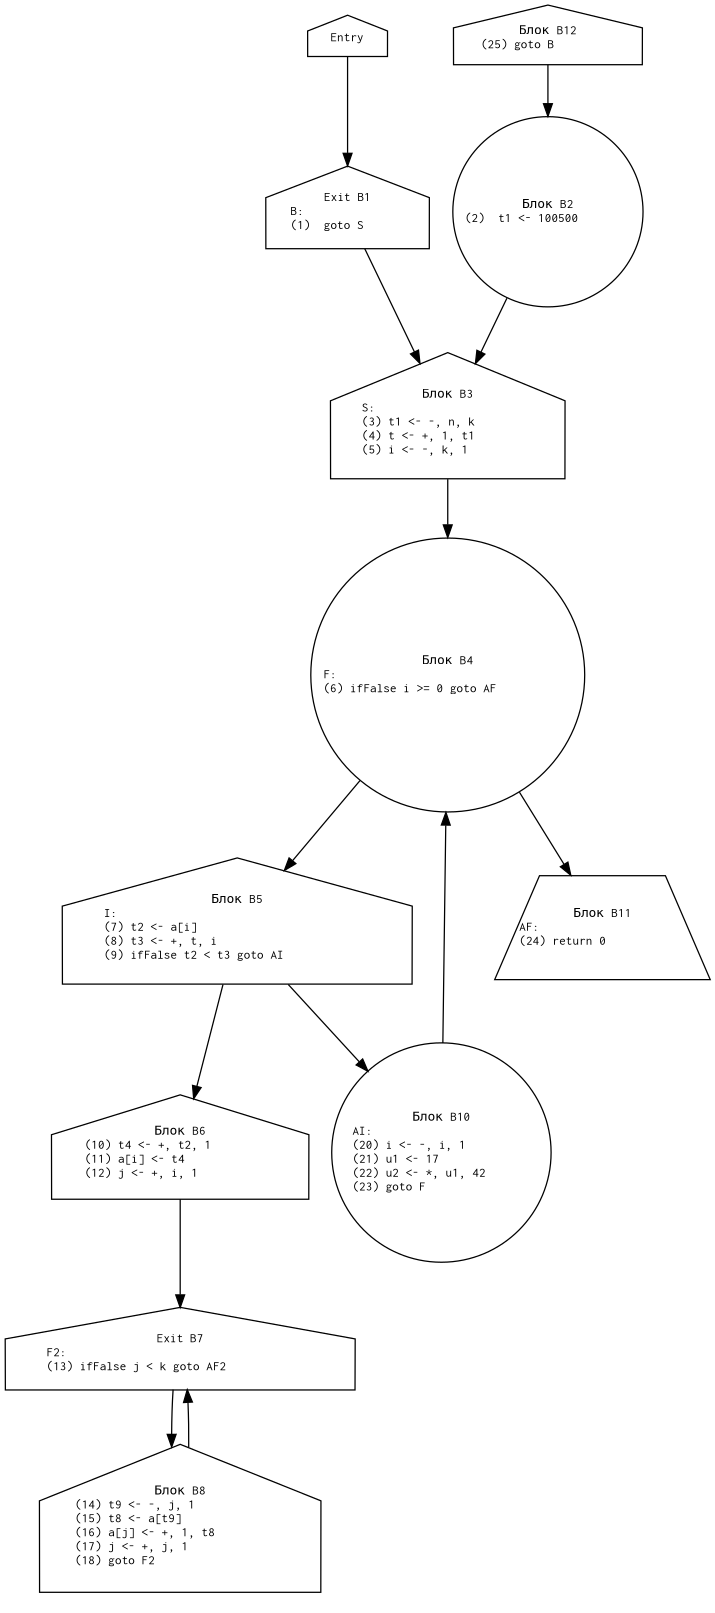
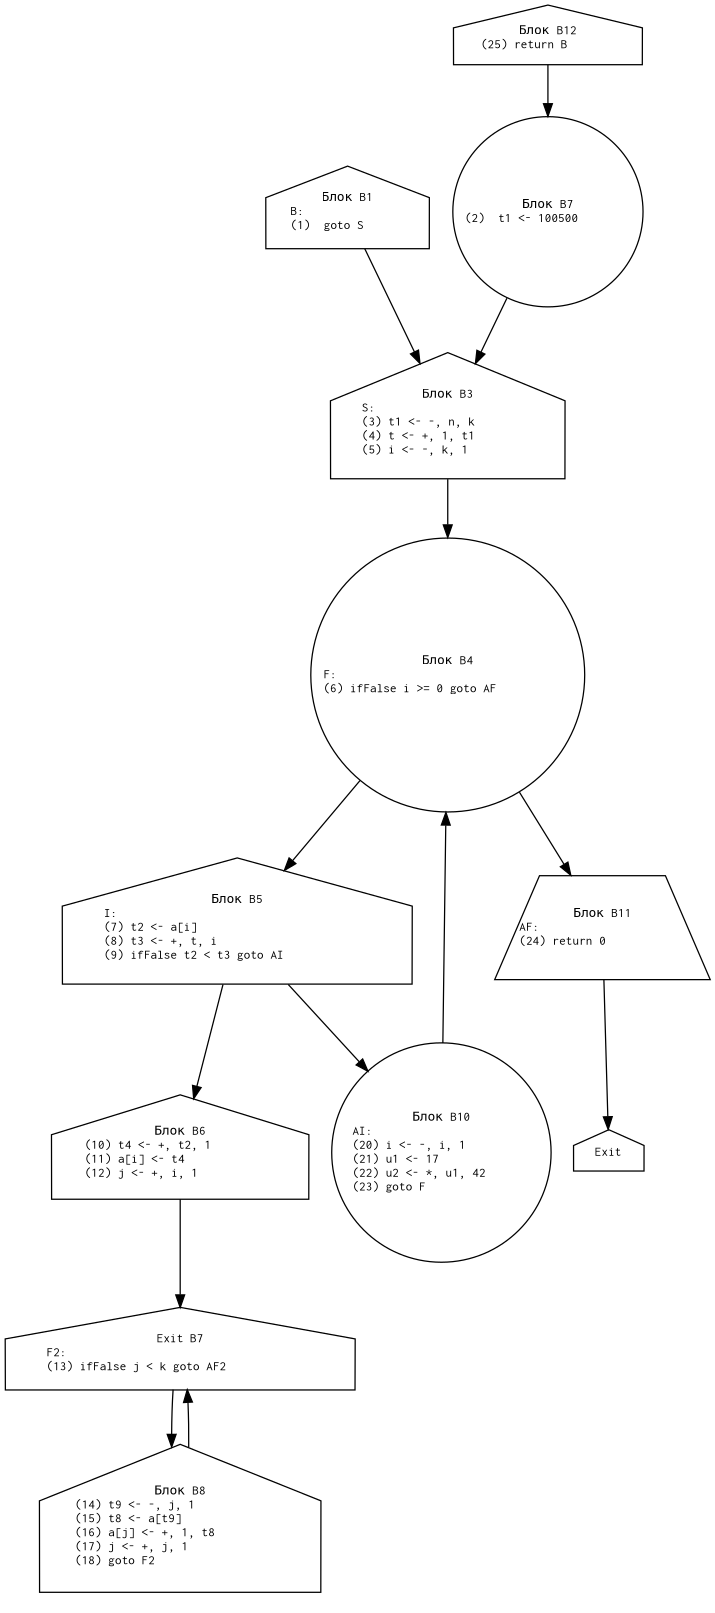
(348, 38) -> none
(548, 38) -> (548, 38)
(348, 212) -> (348, 212)
(548, 212) -> (548, 212)
none -> (609, 1153)
